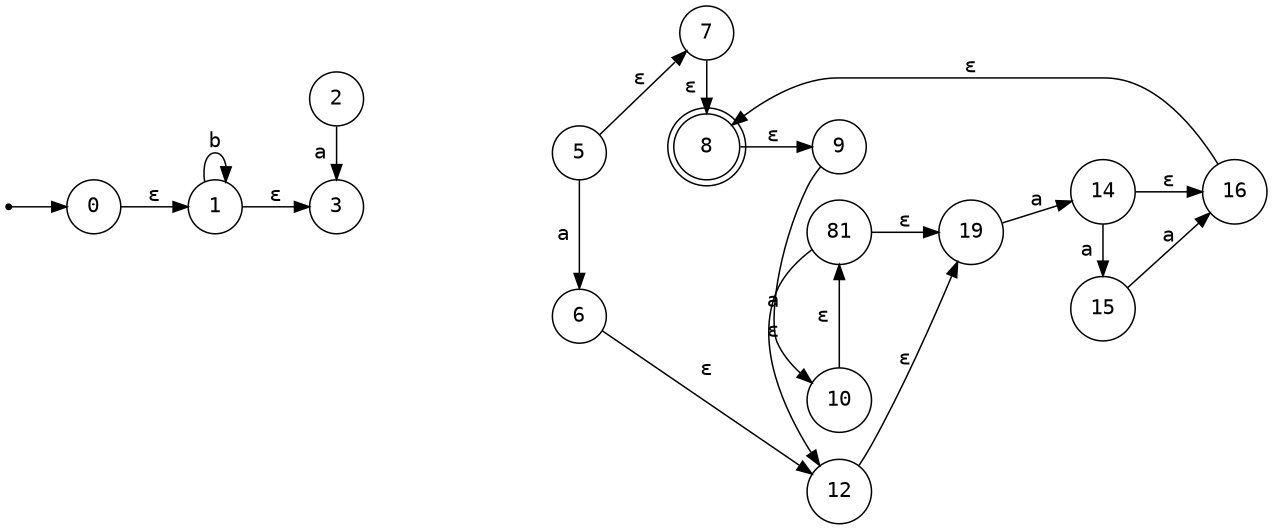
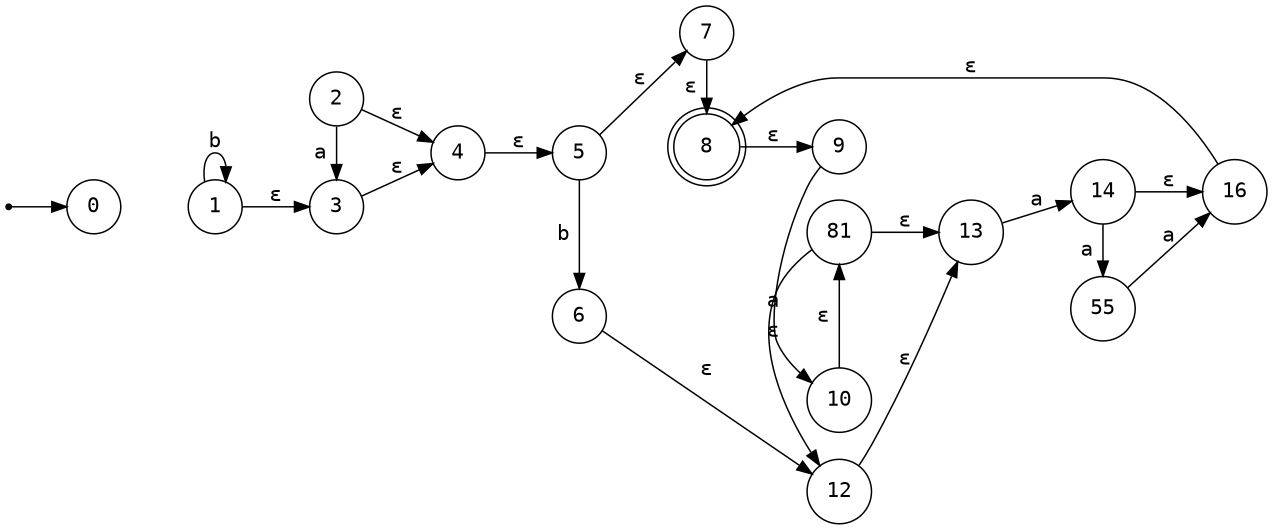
none -> (458, 153)
(147, 207) -> none
(971, 232) -> (971, 232)
(564, 235) -> (564, 235)
(1103, 309) -> (1103, 309)
